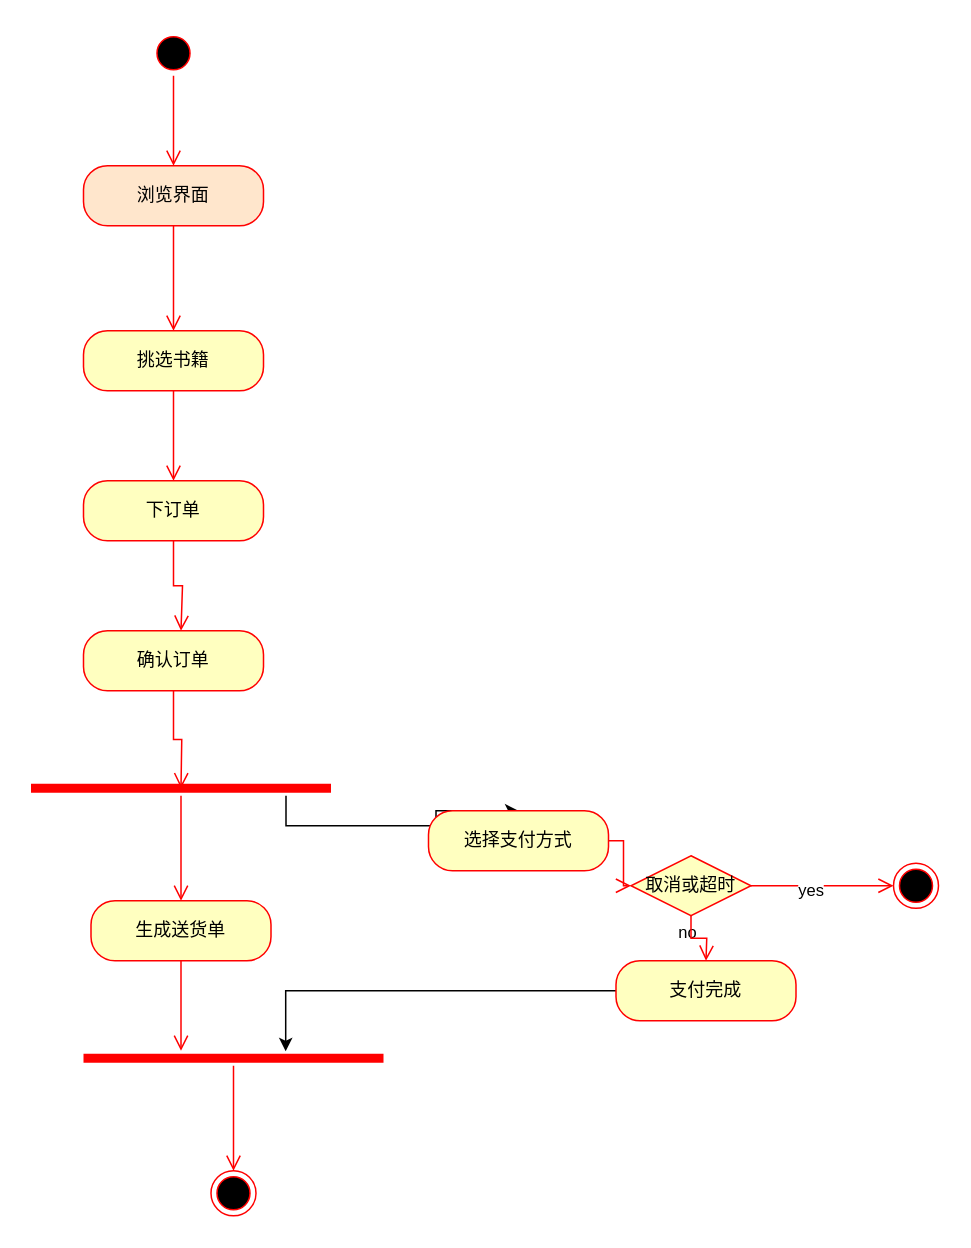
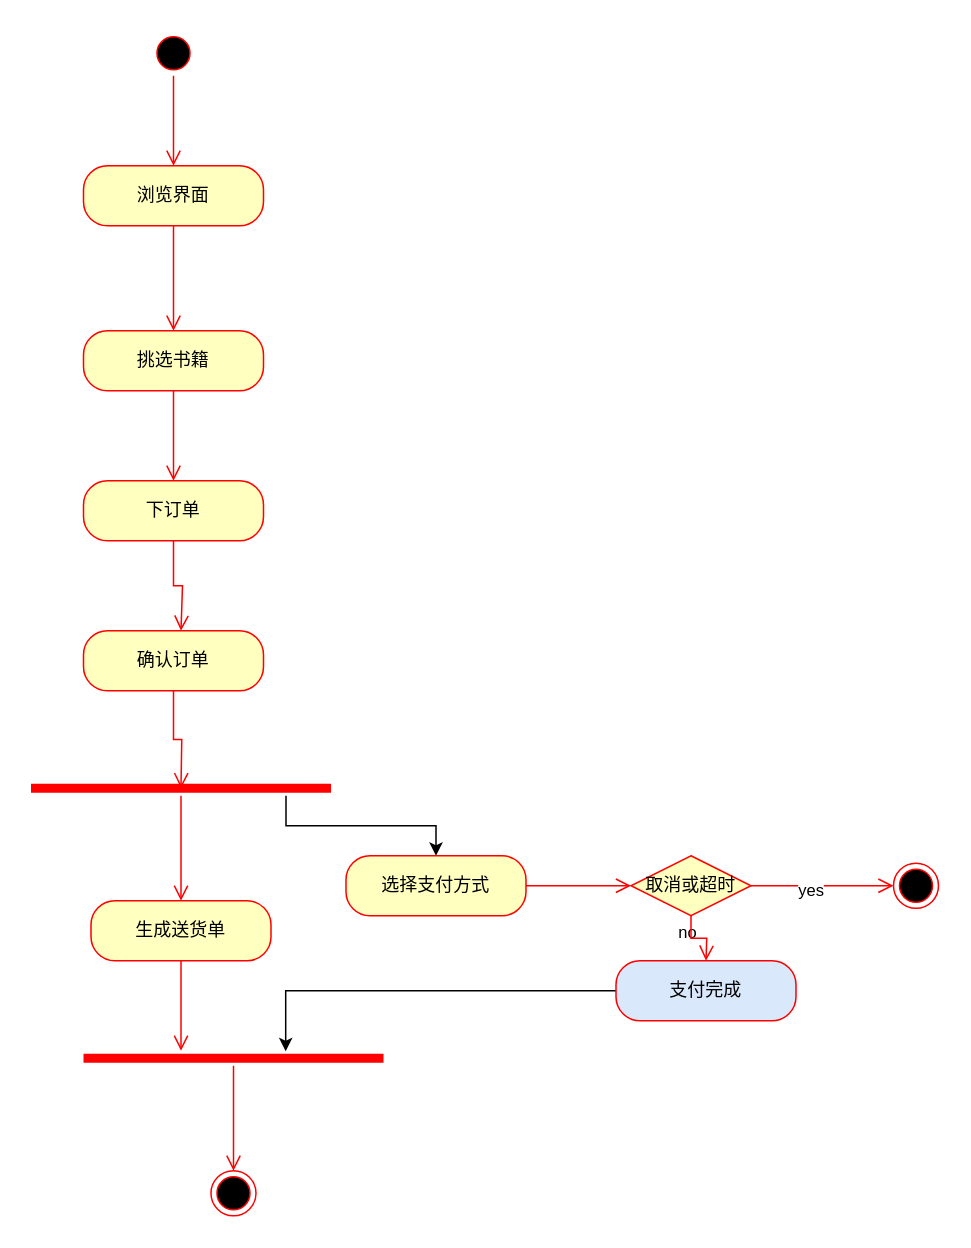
(173, 196) -> (173, 196)
(518, 841) -> (436, 886)
(706, 991) -> (706, 991)
